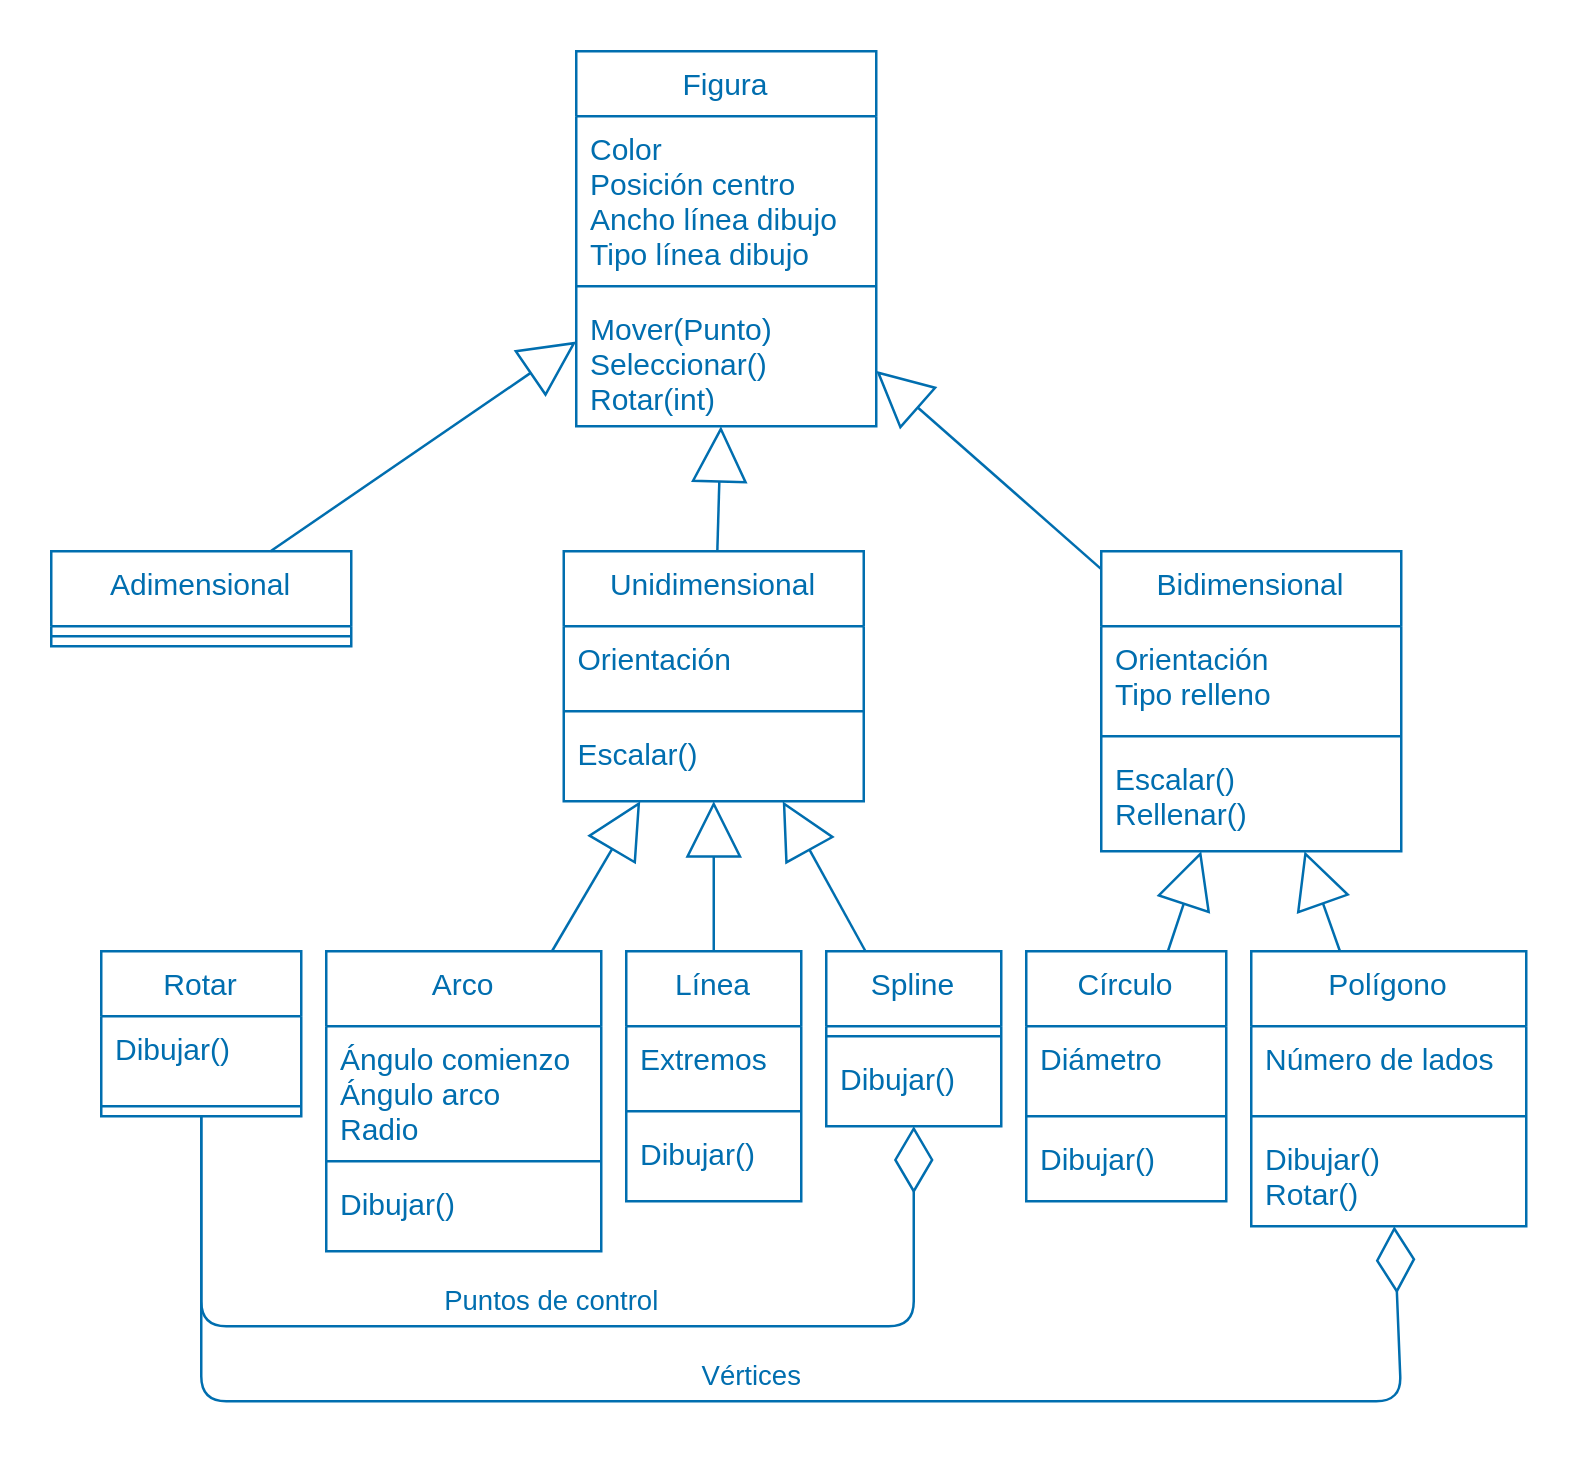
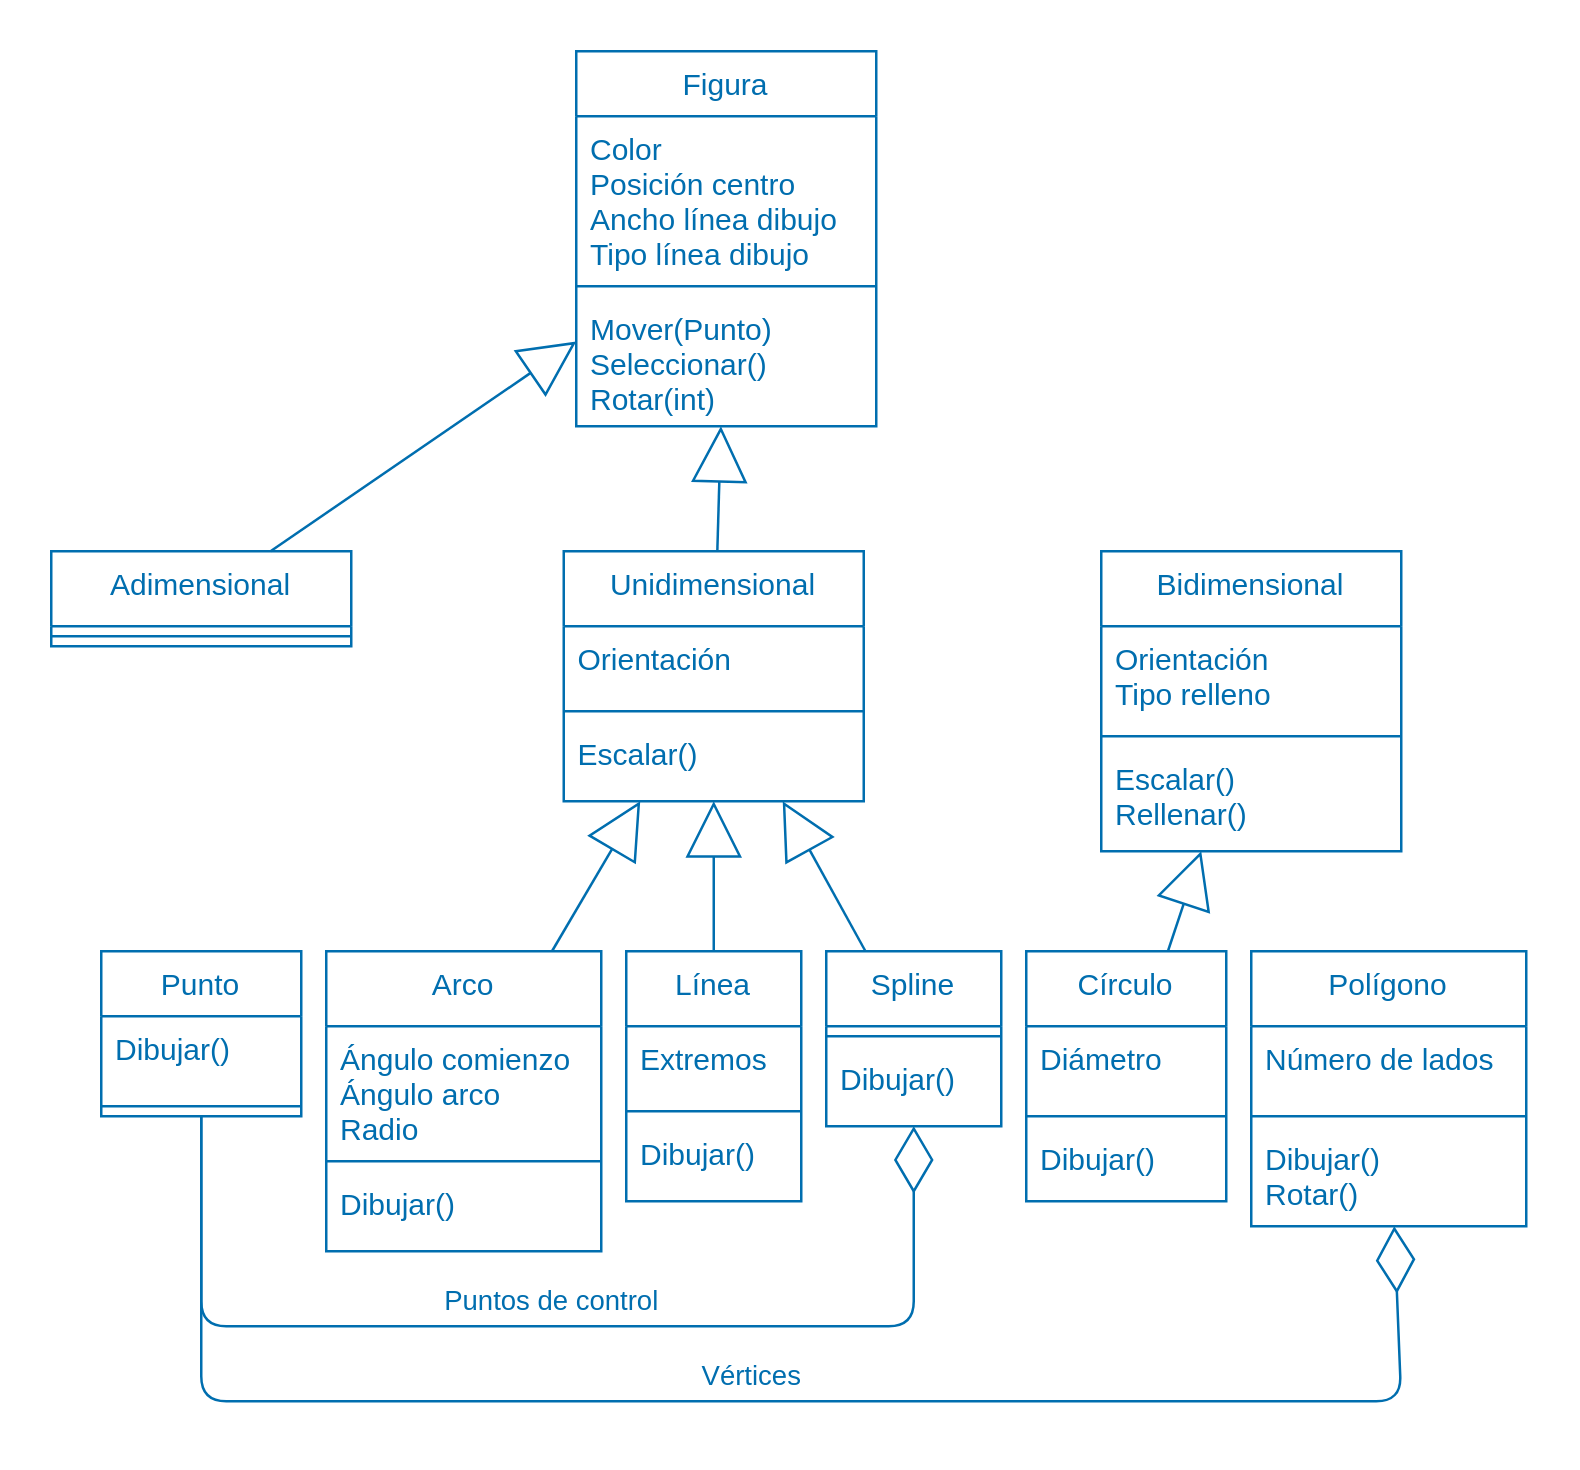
(1007, 486) -> none
(1331, 925) -> none
(200, 985) -> (200, 985)
